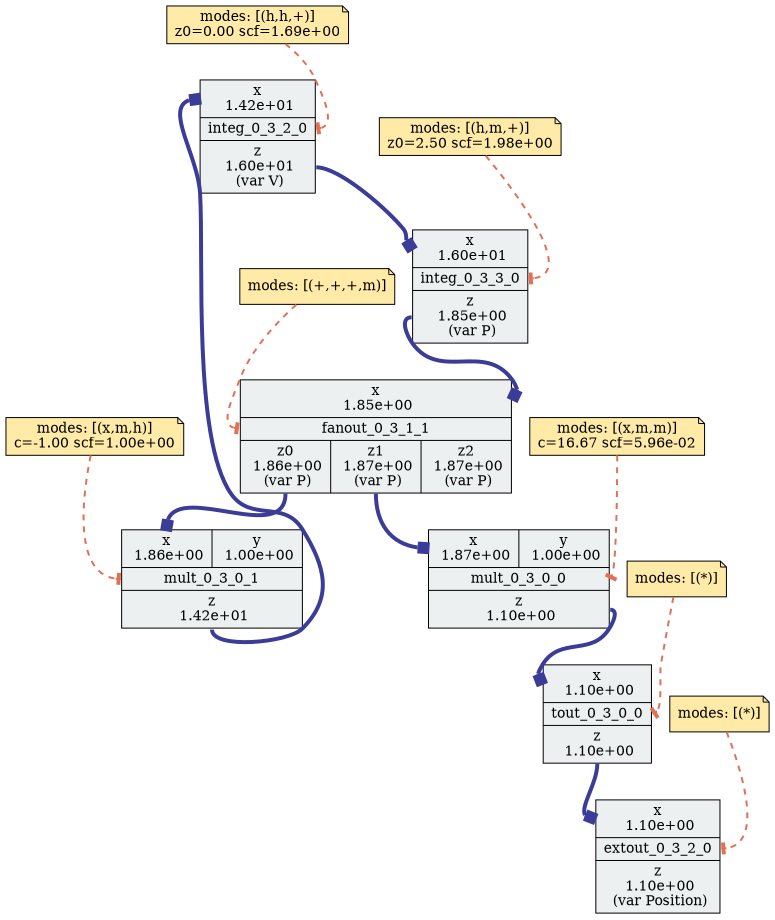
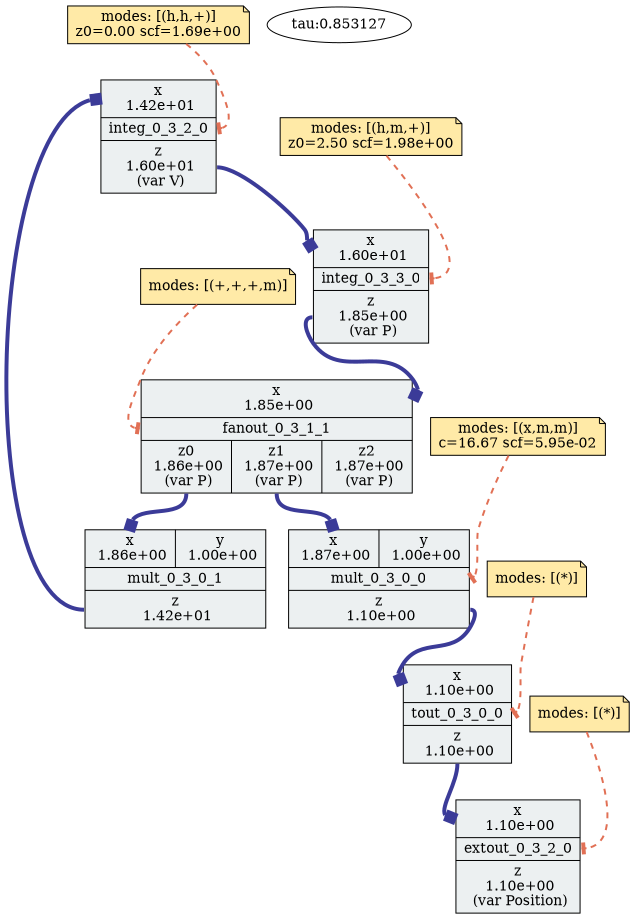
none -> (339, 25)
(95, 436) -> none
(617, 436) -> (518, 436)
